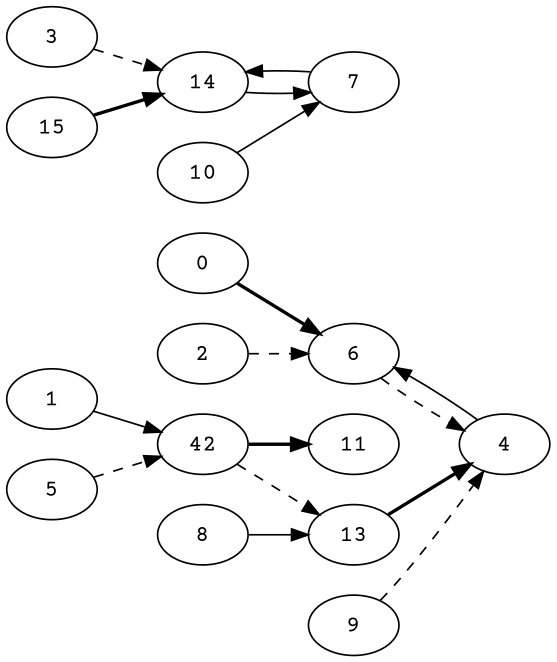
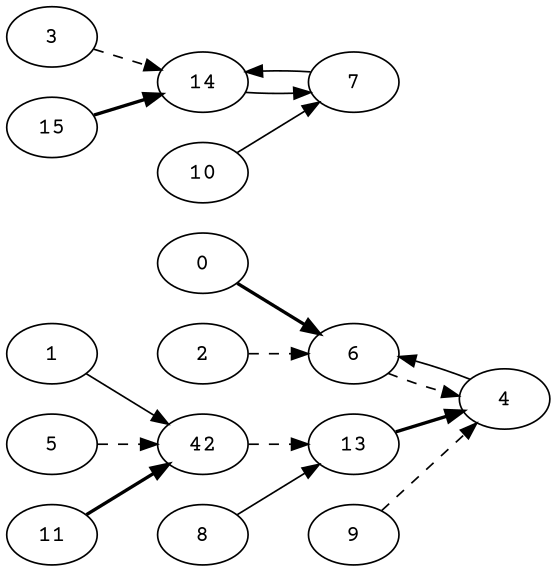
(270, 444) -> (120, 494)
